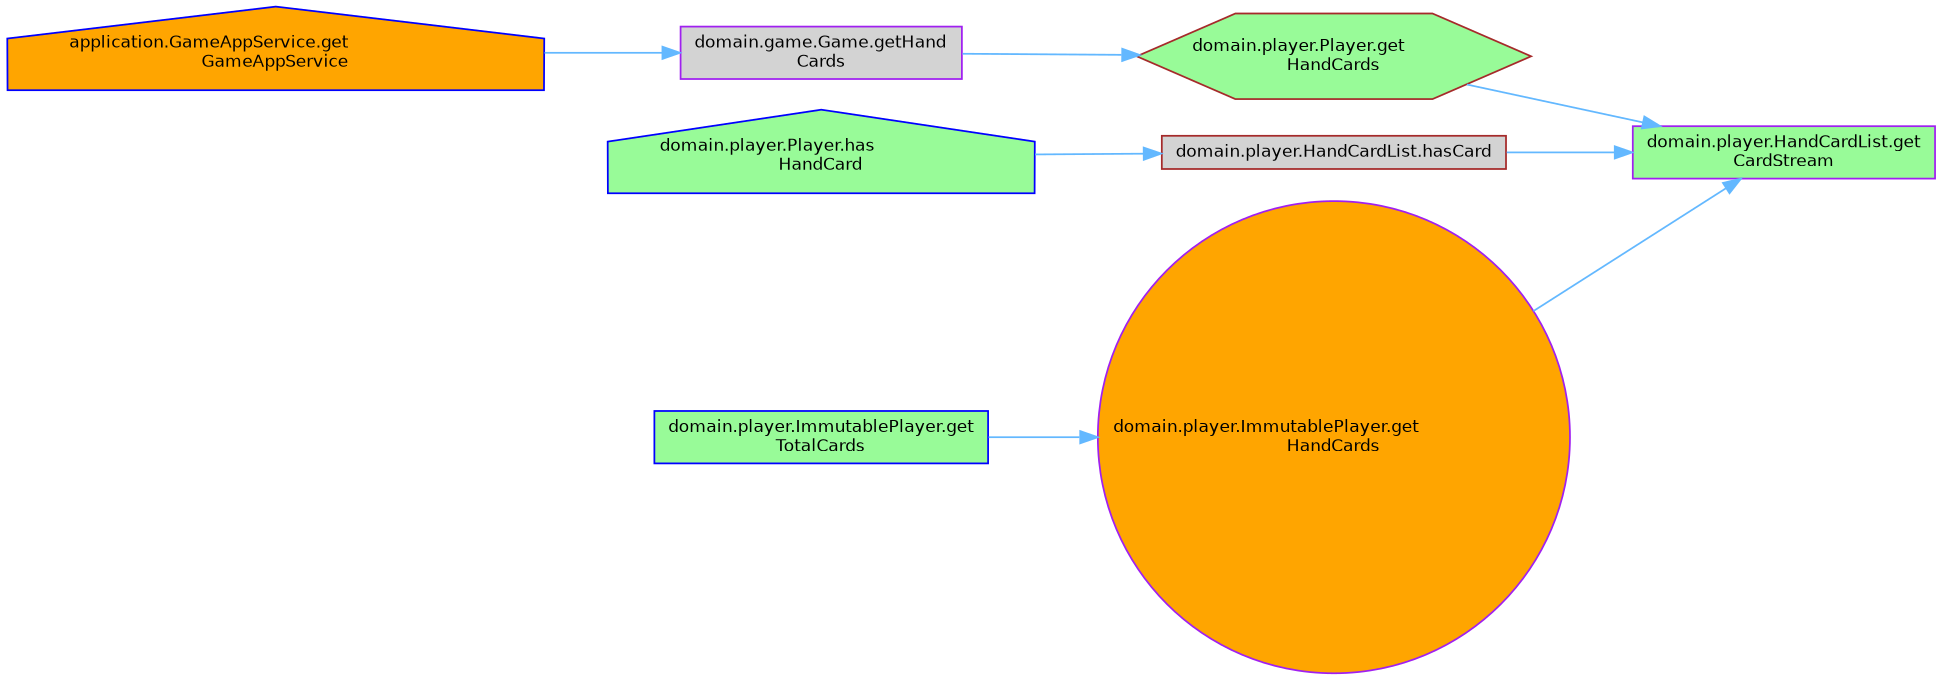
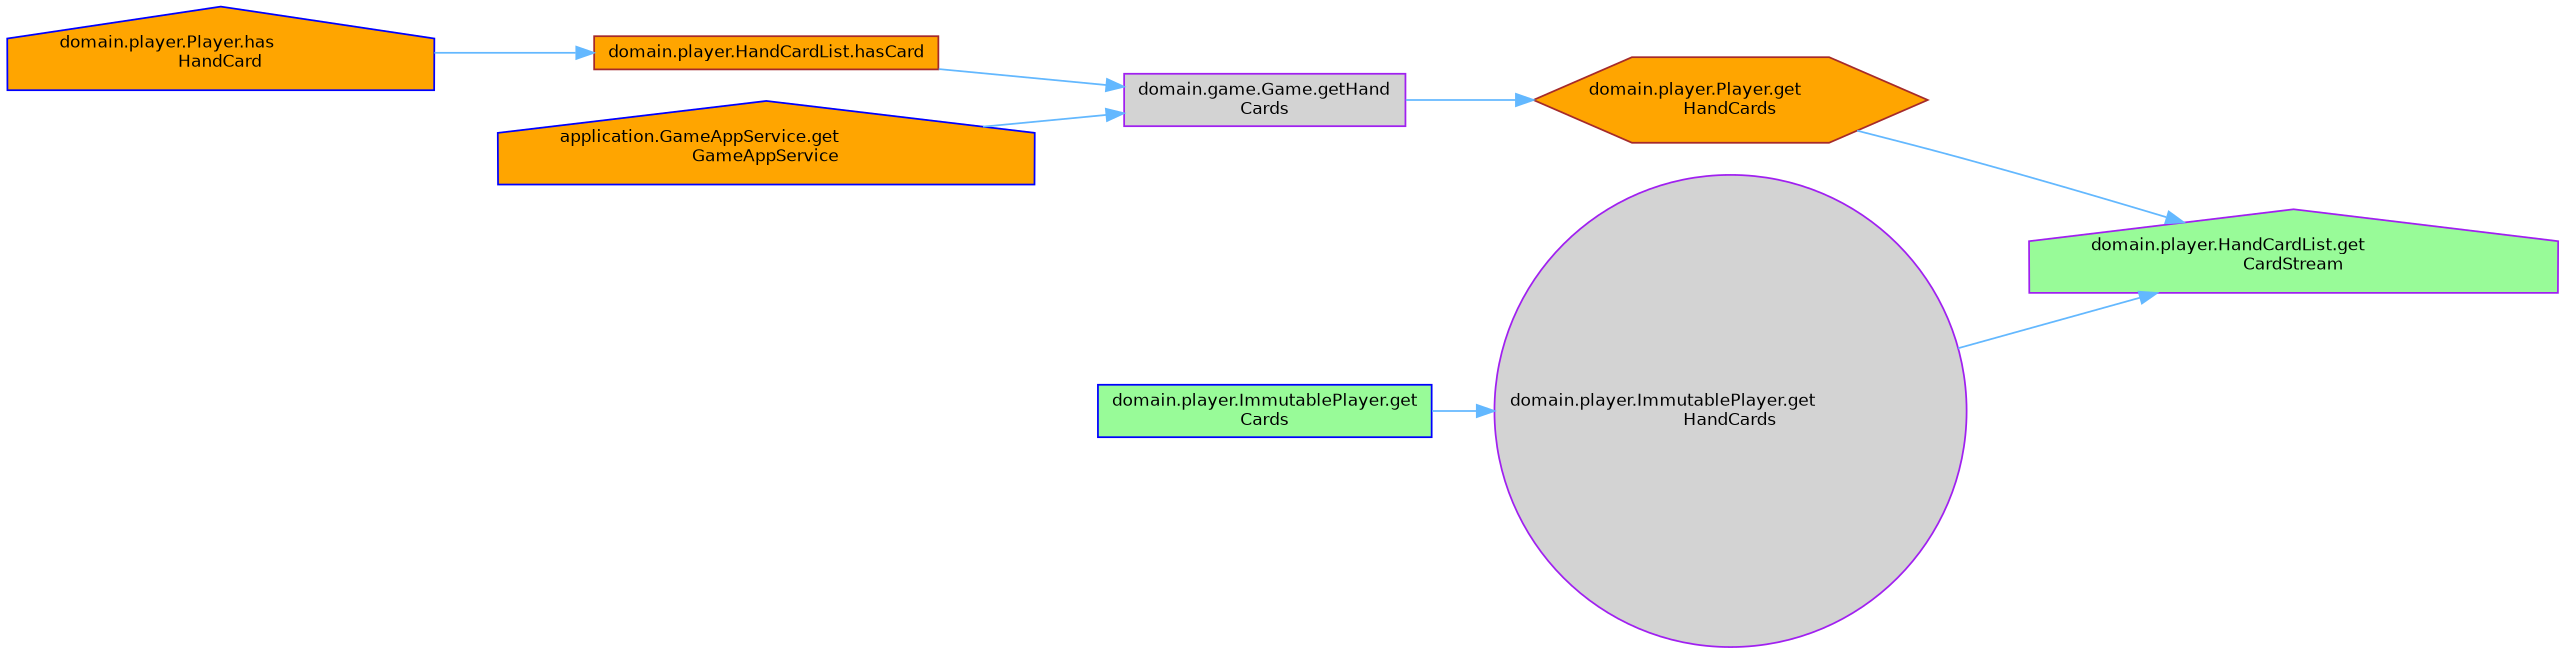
(1334, 56) -> (1731, 100)
(1334, 152) -> (766, 53)
(1561, 152) -> (1022, 77)
(1784, 152) -> (2294, 255)
(821, 156) -> (221, 53)
(821, 437) -> (1265, 411)
(1334, 437) -> (1731, 411)
